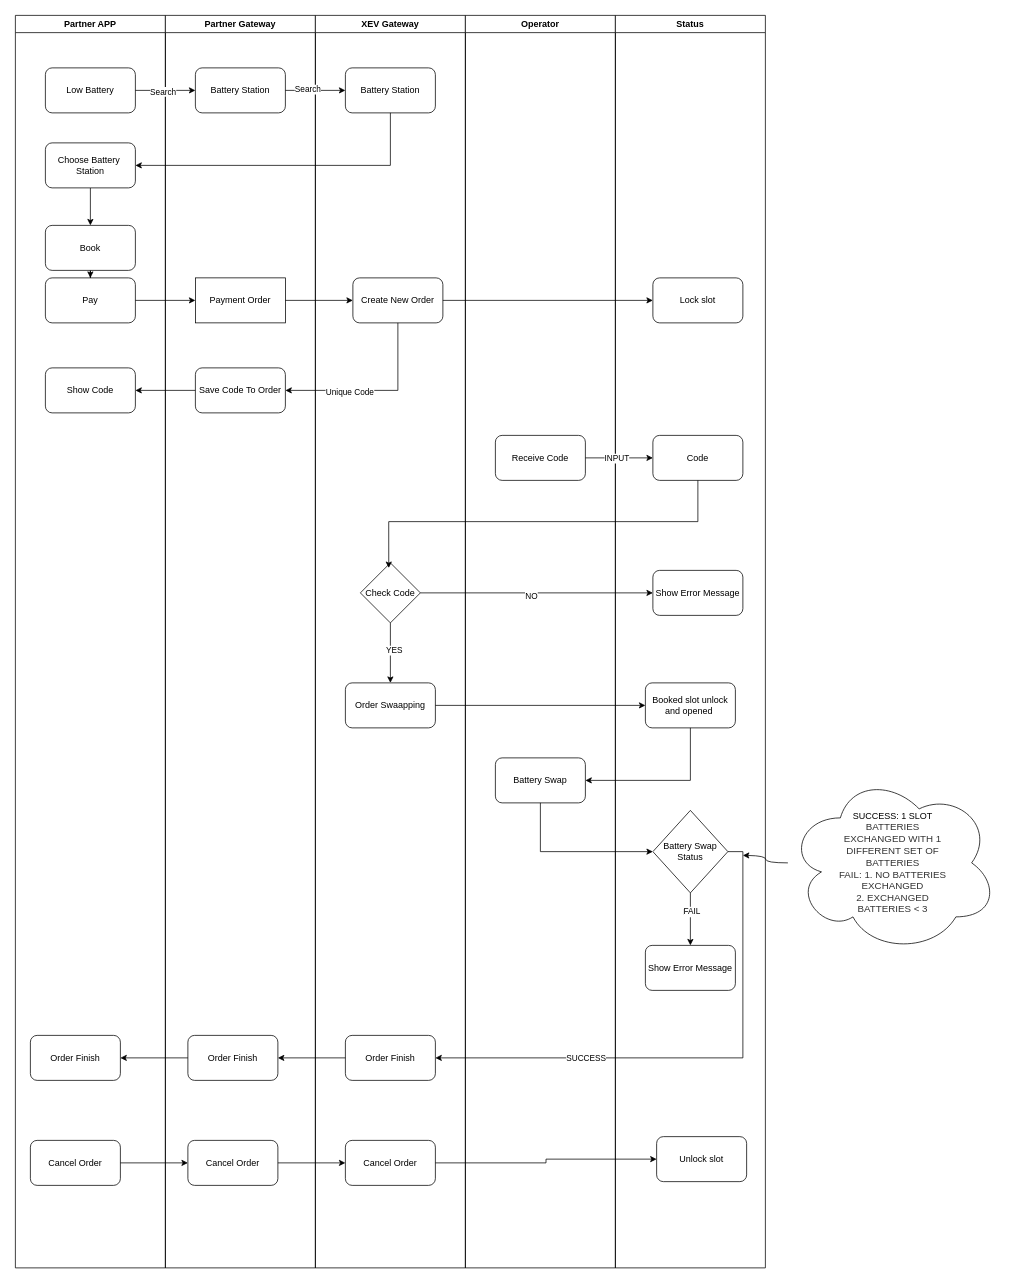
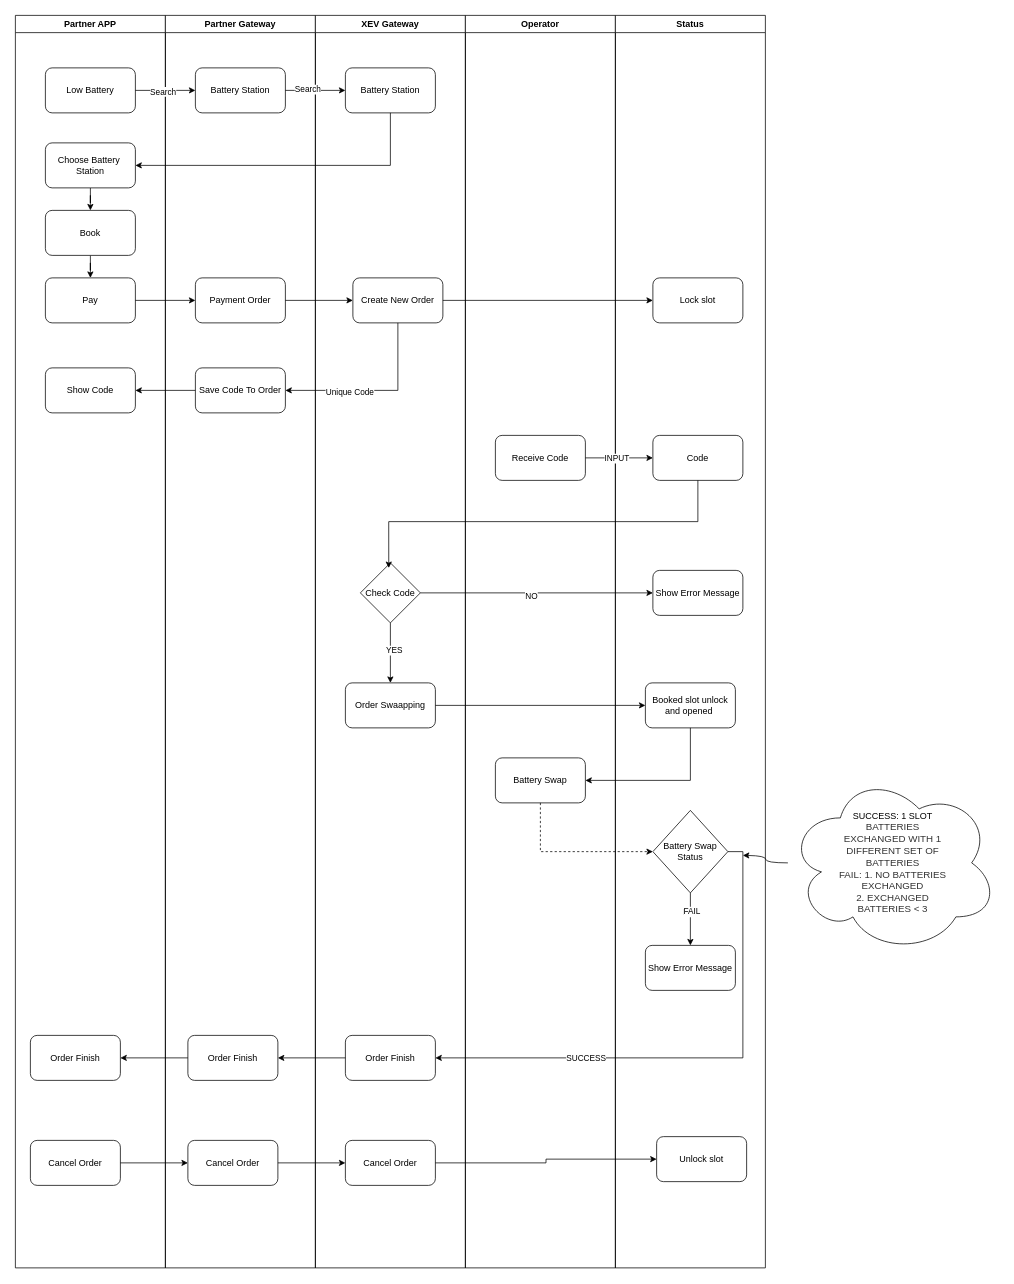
(90, 248) -> (90, 233)
(240, 300) -> (240, 300)
(570, 852) -> (570, 852)
